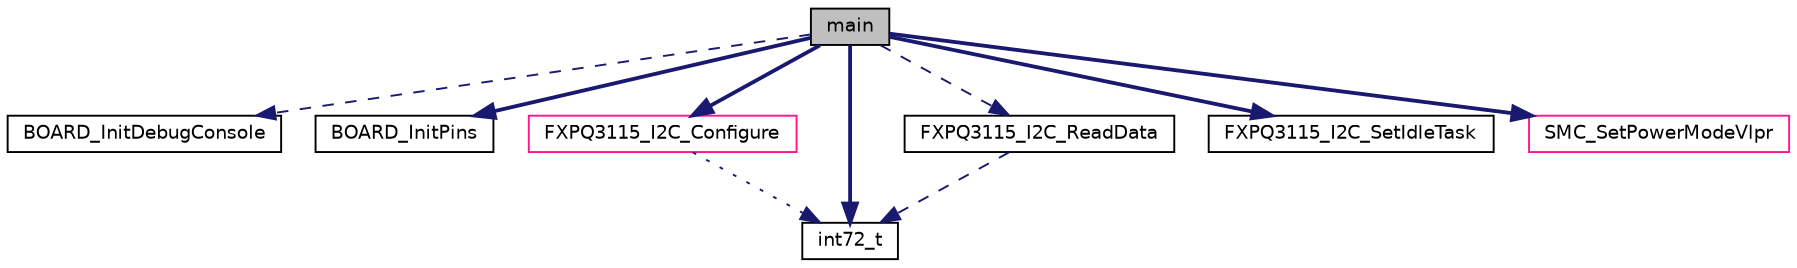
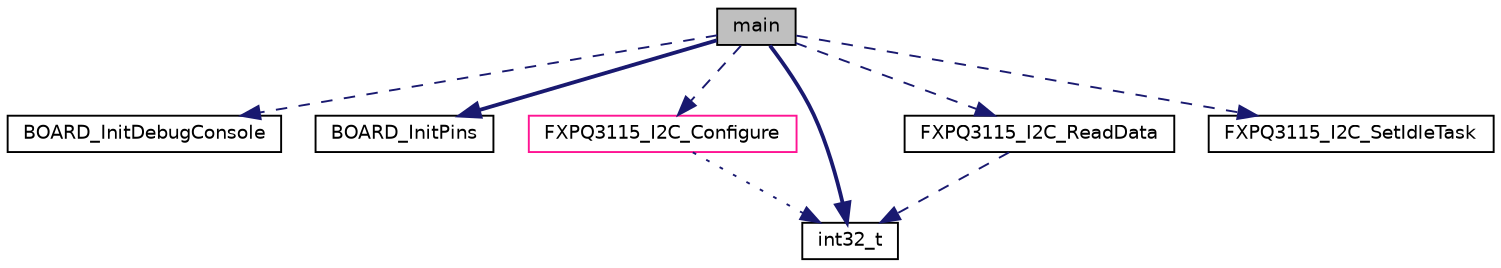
(1071, 74) -> (1017, 74)
(765, 76) -> (716, 73)
(1659, 134) -> none
(850, 241) -> (850, 241)
